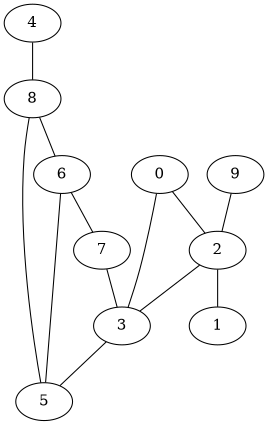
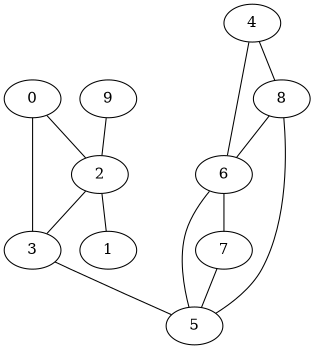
none -> (238, 99)
(112, 288) -> (209, 288)
